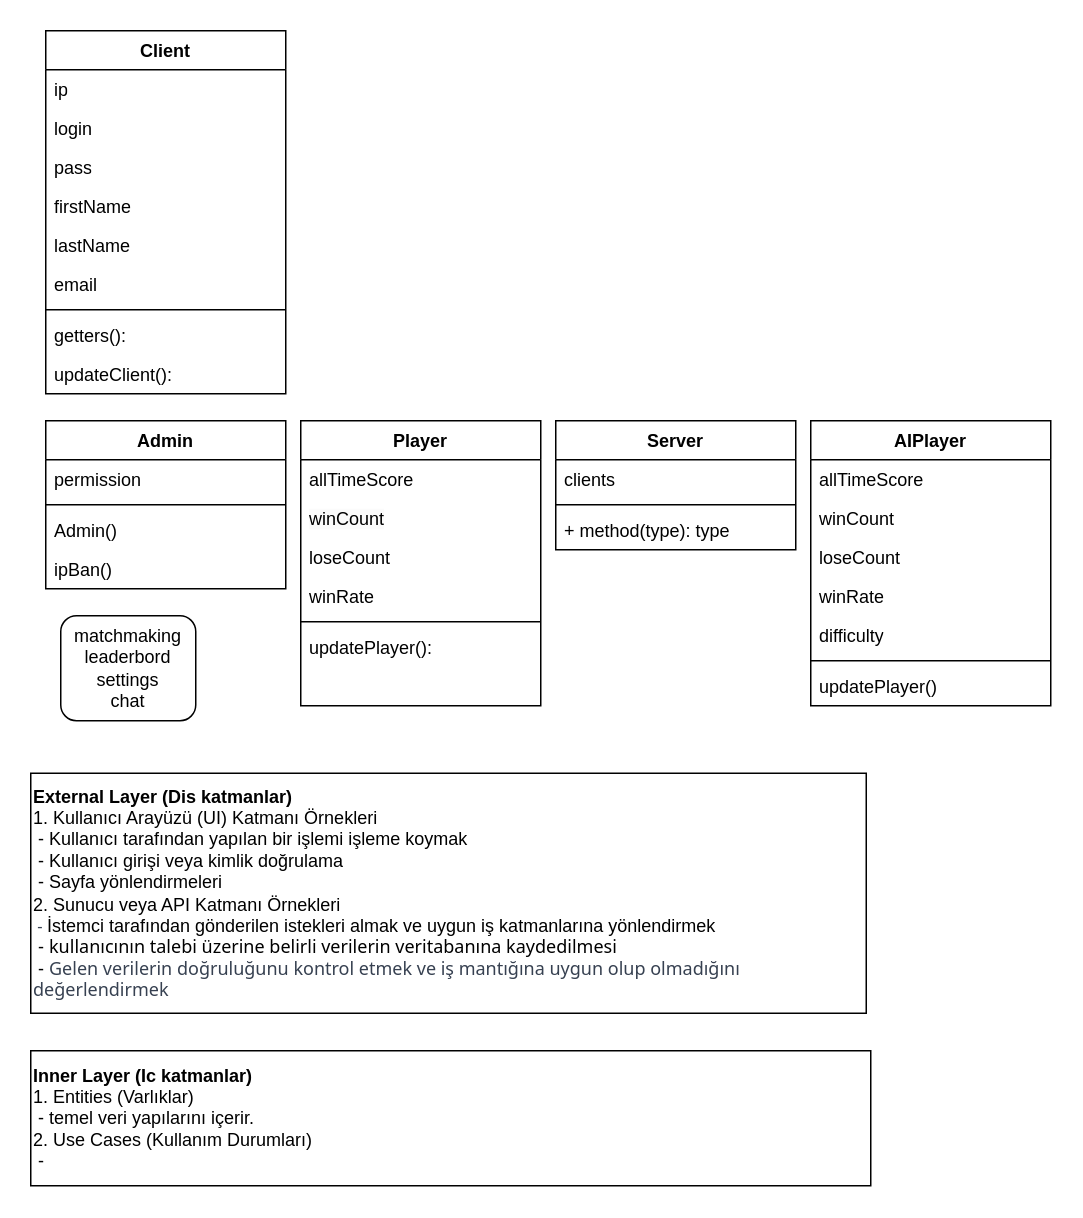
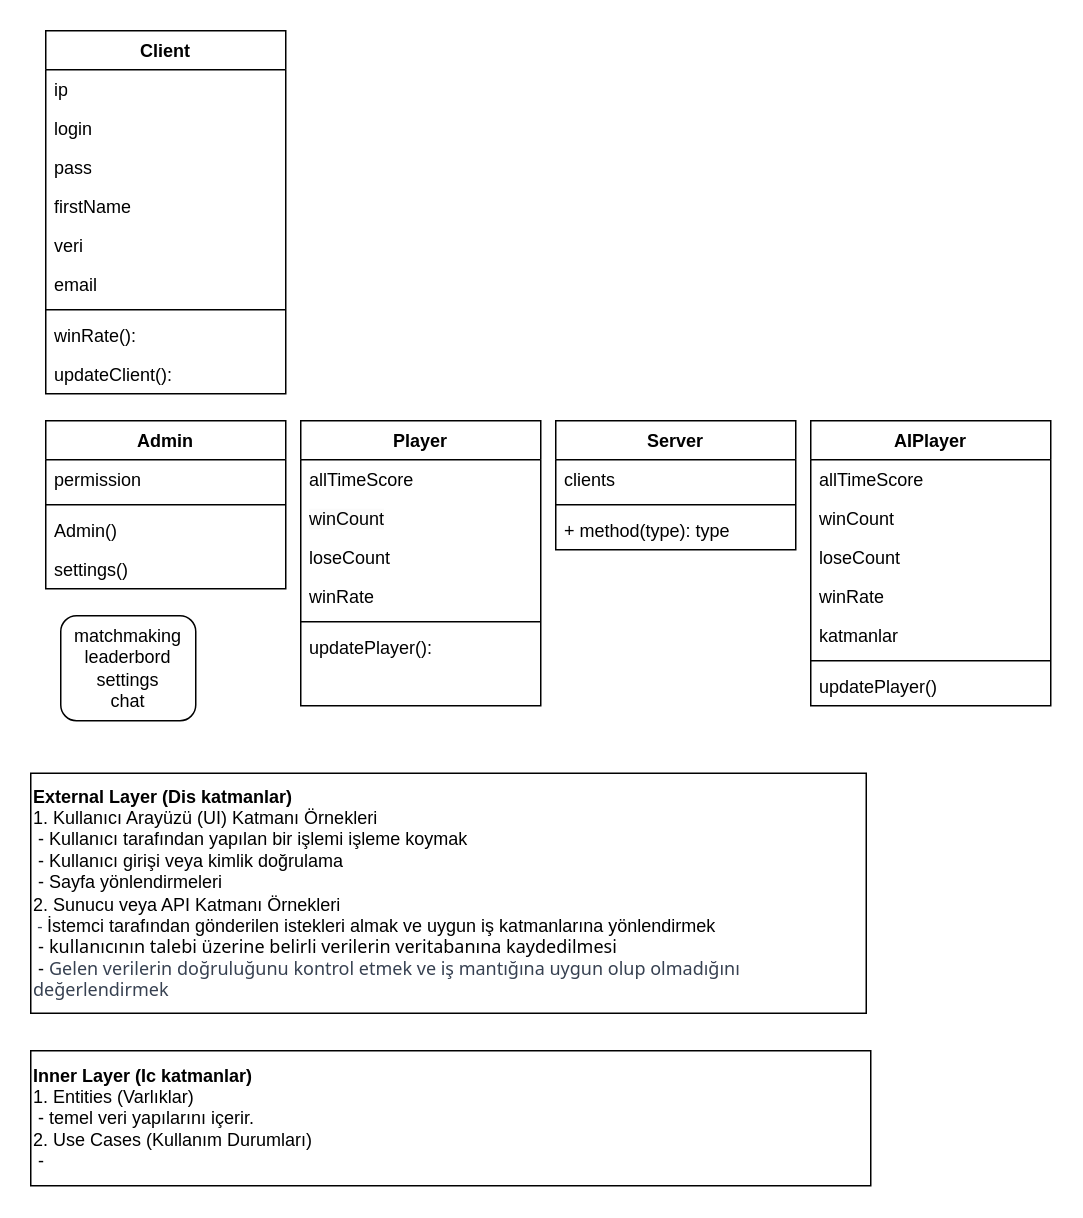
(93, 247) -> (73, 247)
(103, 337) -> (100, 337)
(88, 571) -> (103, 571)
(863, 637) -> (863, 637)
